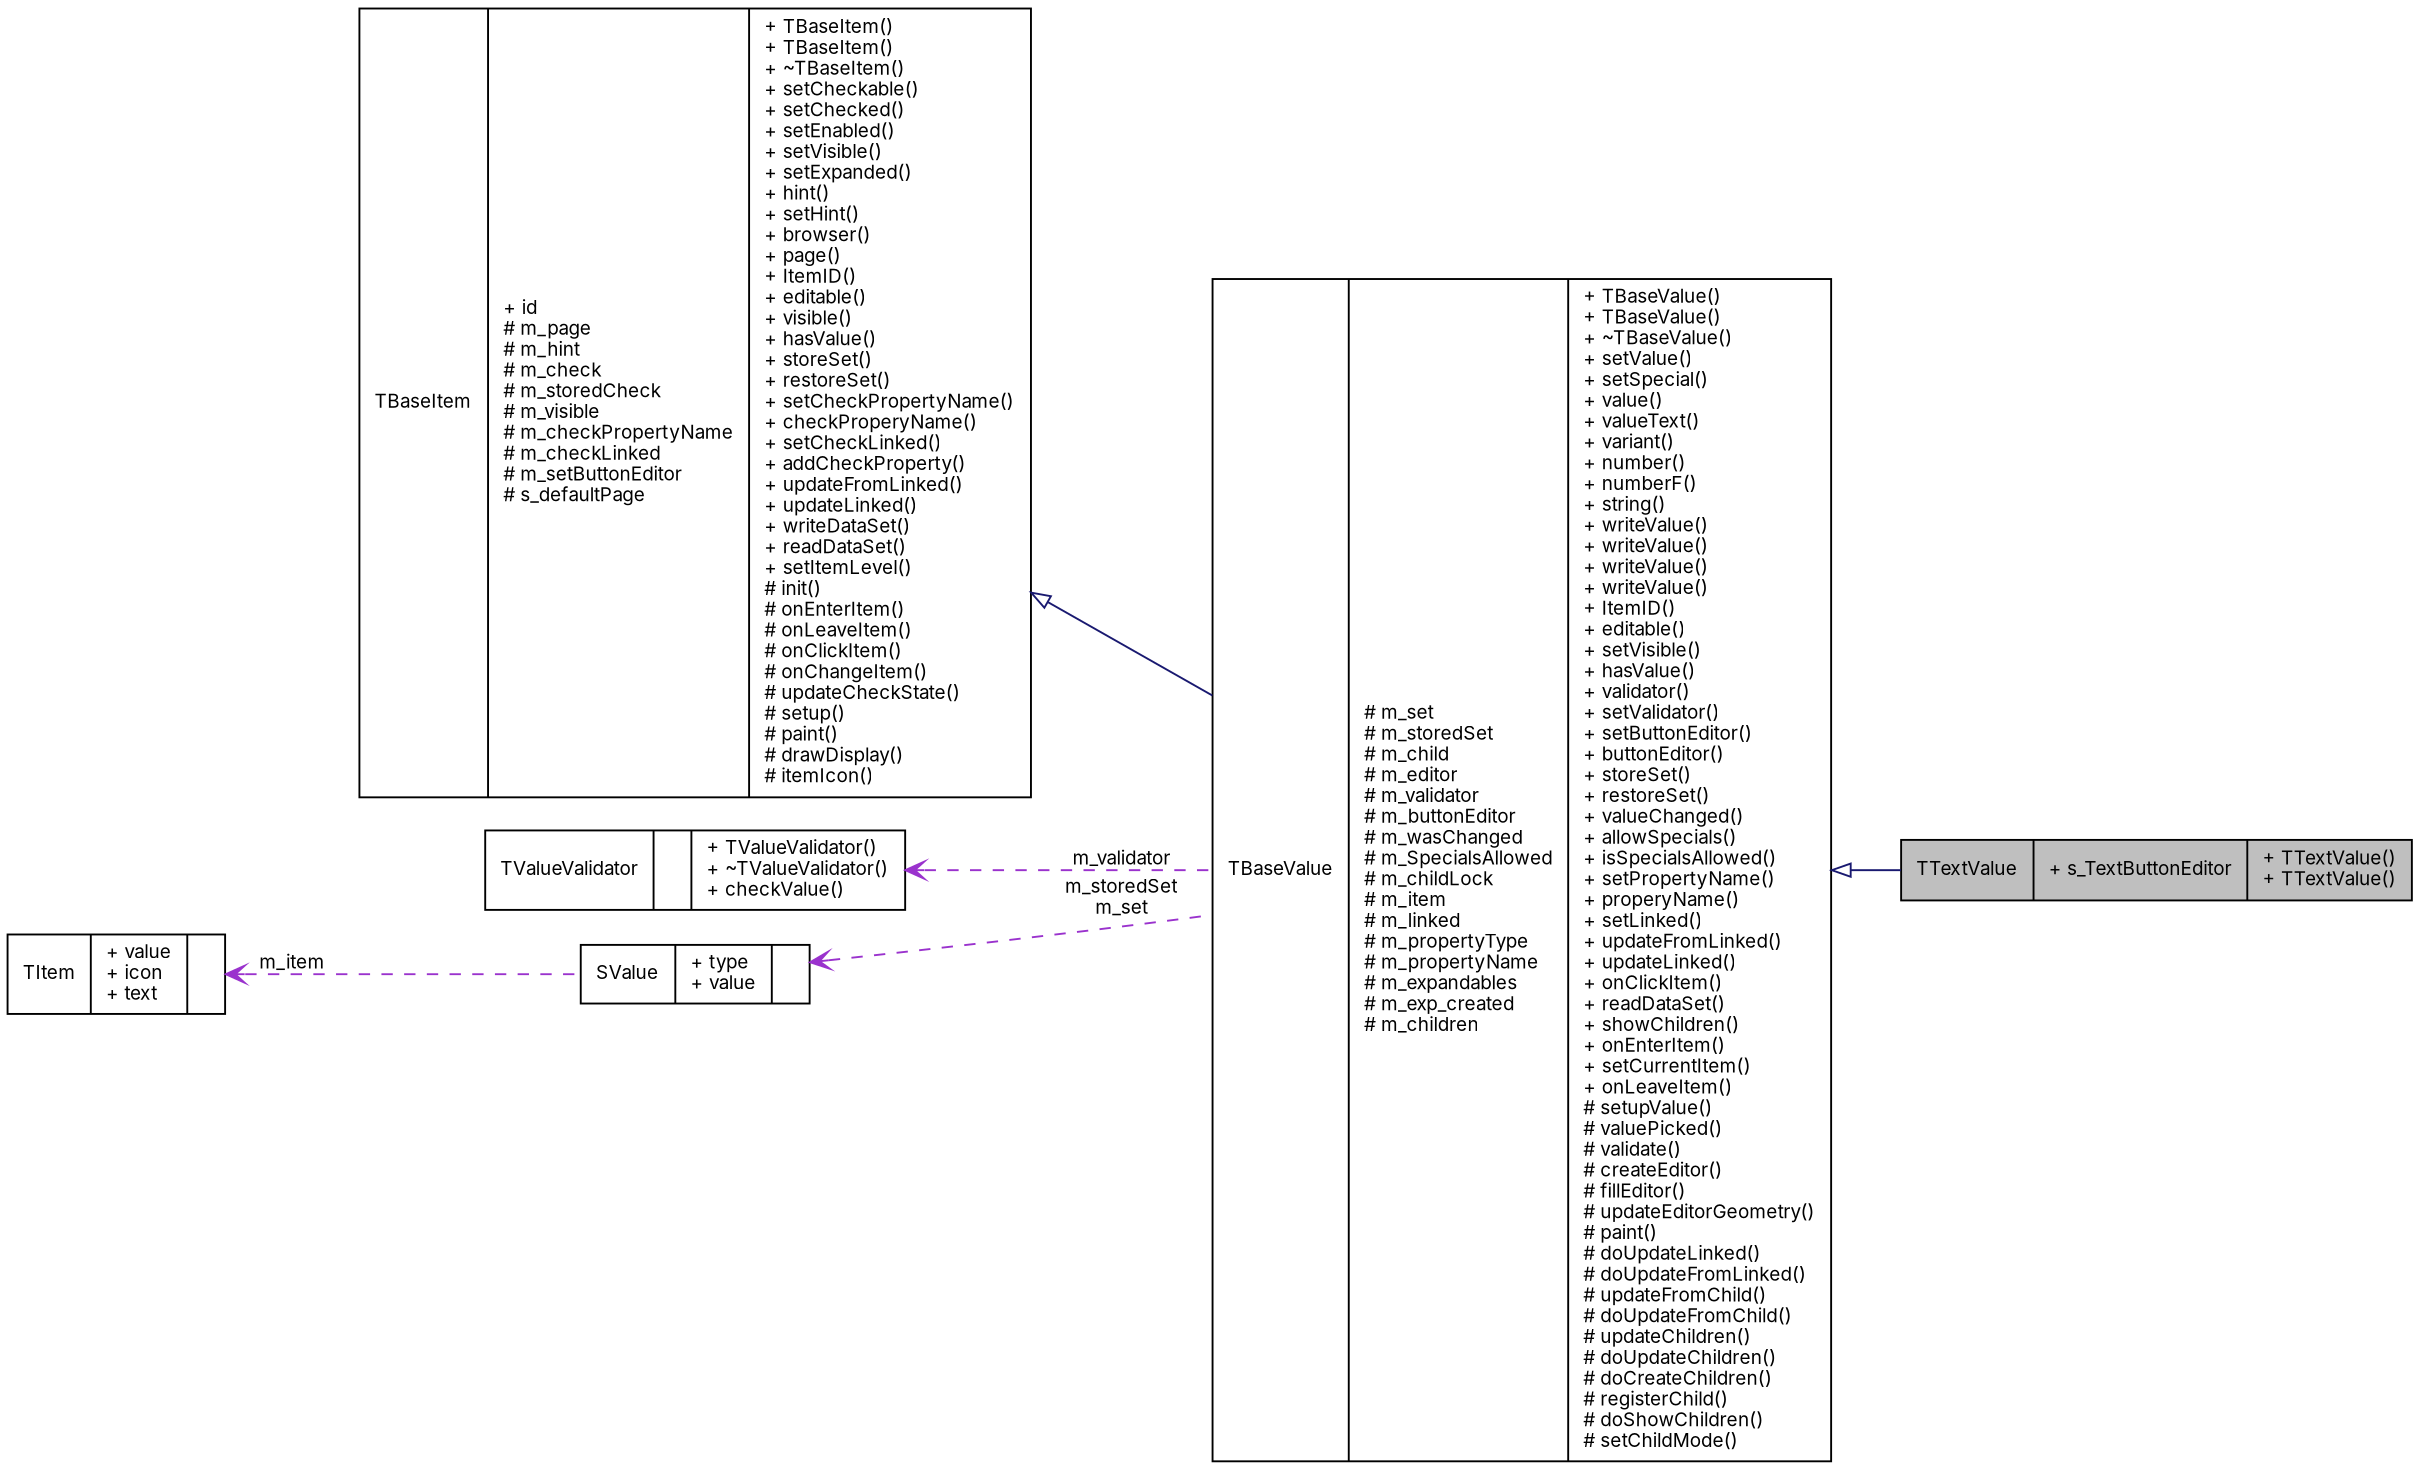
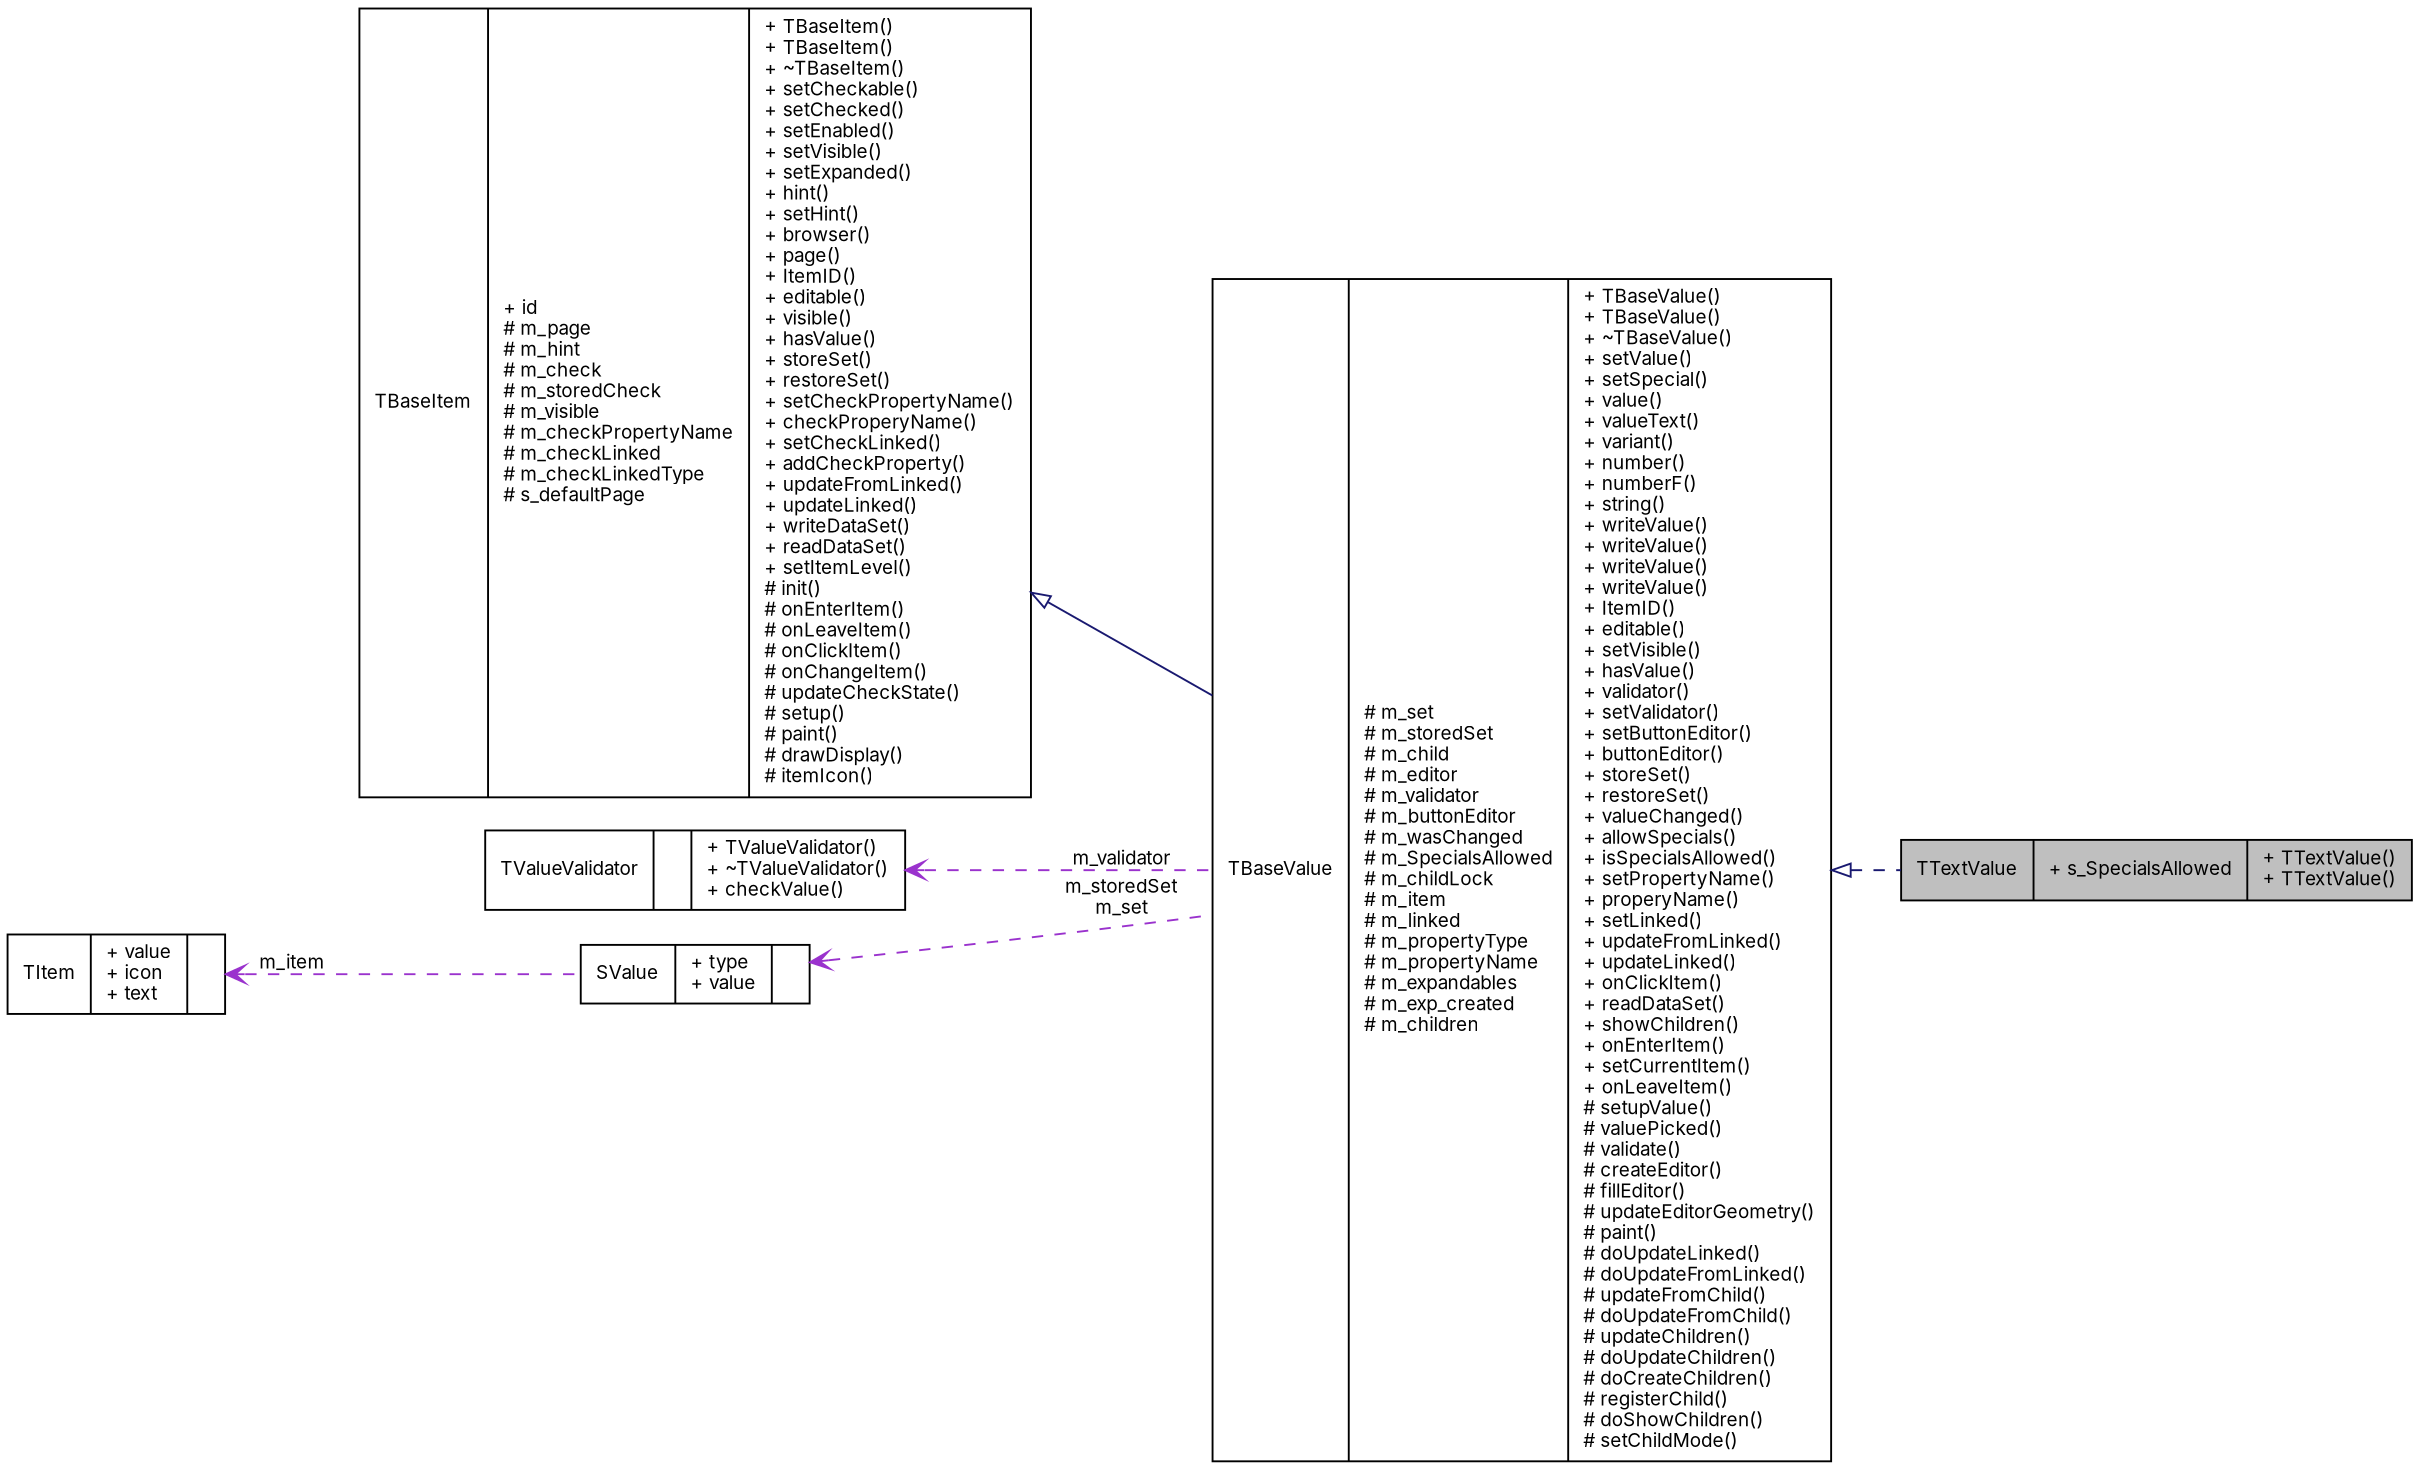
(593, 475) -> (604, 475)
(2140, 869) -> (2140, 869)
(1876, 870) -> (1876, 870)
